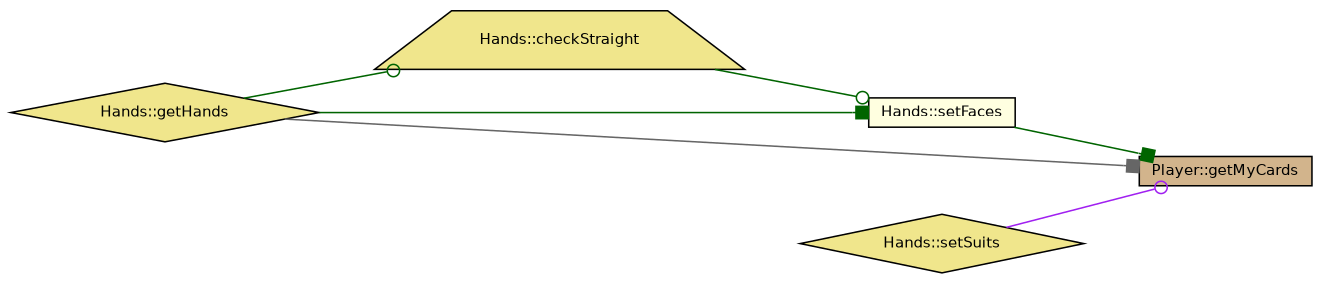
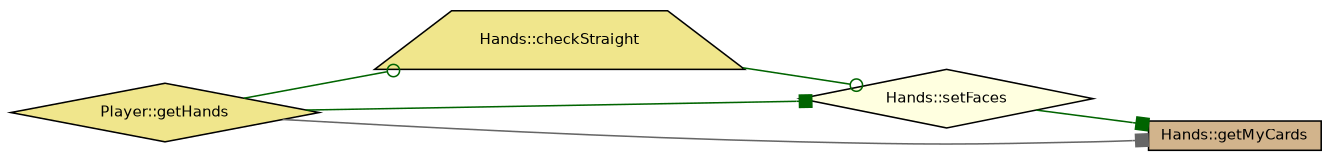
(165, 113) -> (165, 113)
(942, 113) -> (947, 99)
(1226, 171) -> (1235, 136)
(942, 244) -> none
